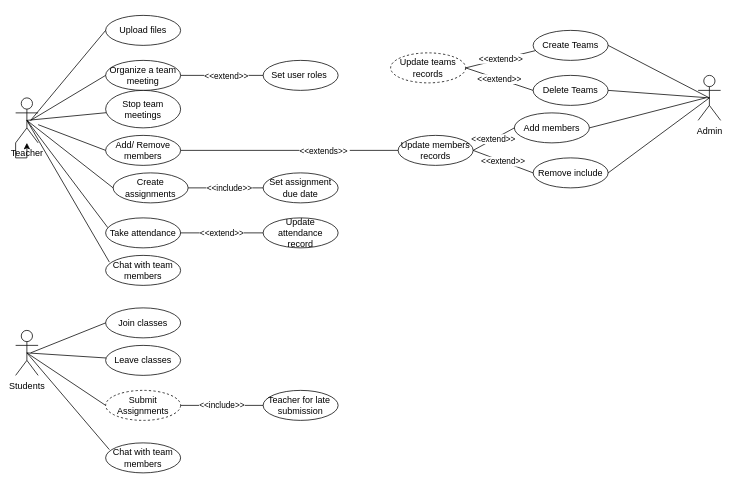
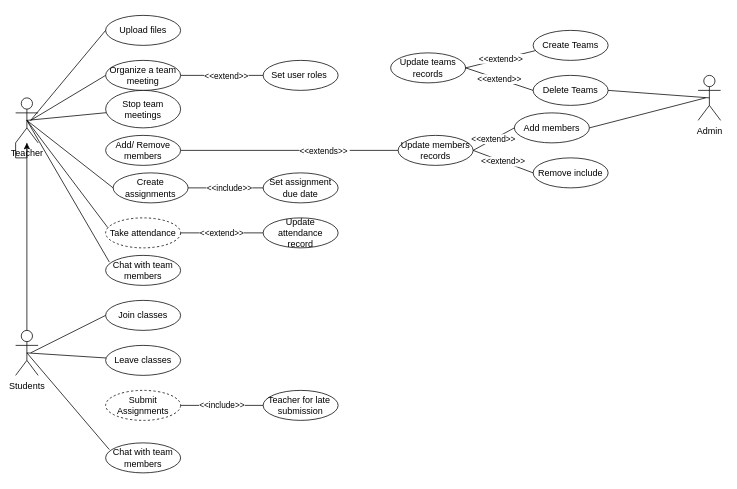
(428, 68) -> (428, 68)
(656, 70) -> none
(658, 136) -> none
(72, 138) -> (27, 244)
(143, 233) -> (143, 233)
(143, 323) -> (143, 315)
(69, 381) -> none
